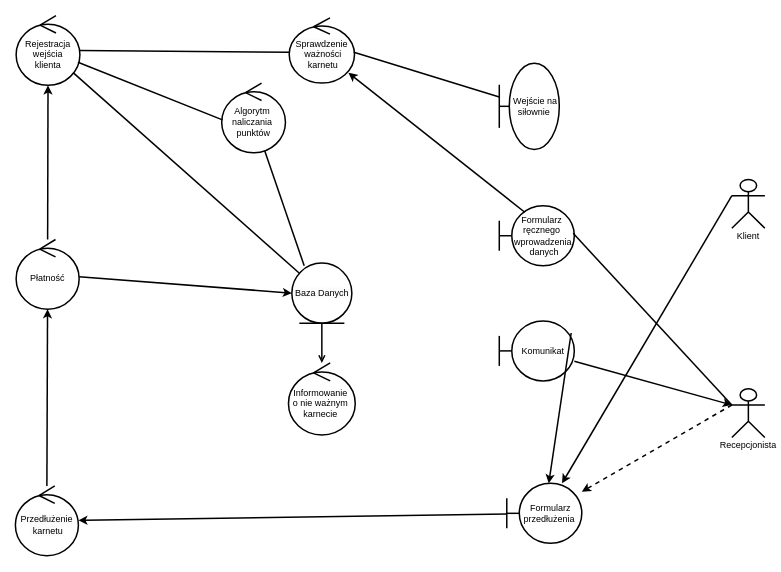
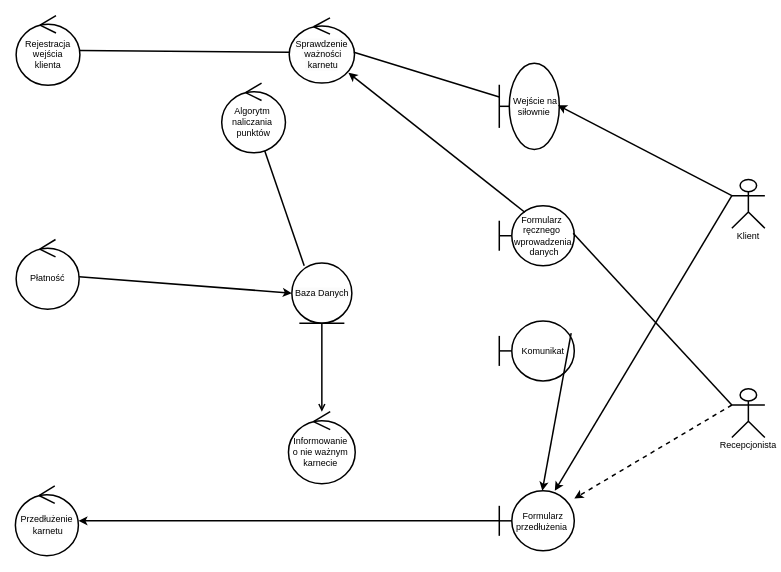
(150, 91) -> none
none -> (646, 151)
(48, 166) -> none
(186, 173) -> none
(649, 382) -> none
(322, 399) -> (322, 447)
(47, 400) -> none
(544, 513) -> (537, 521)
